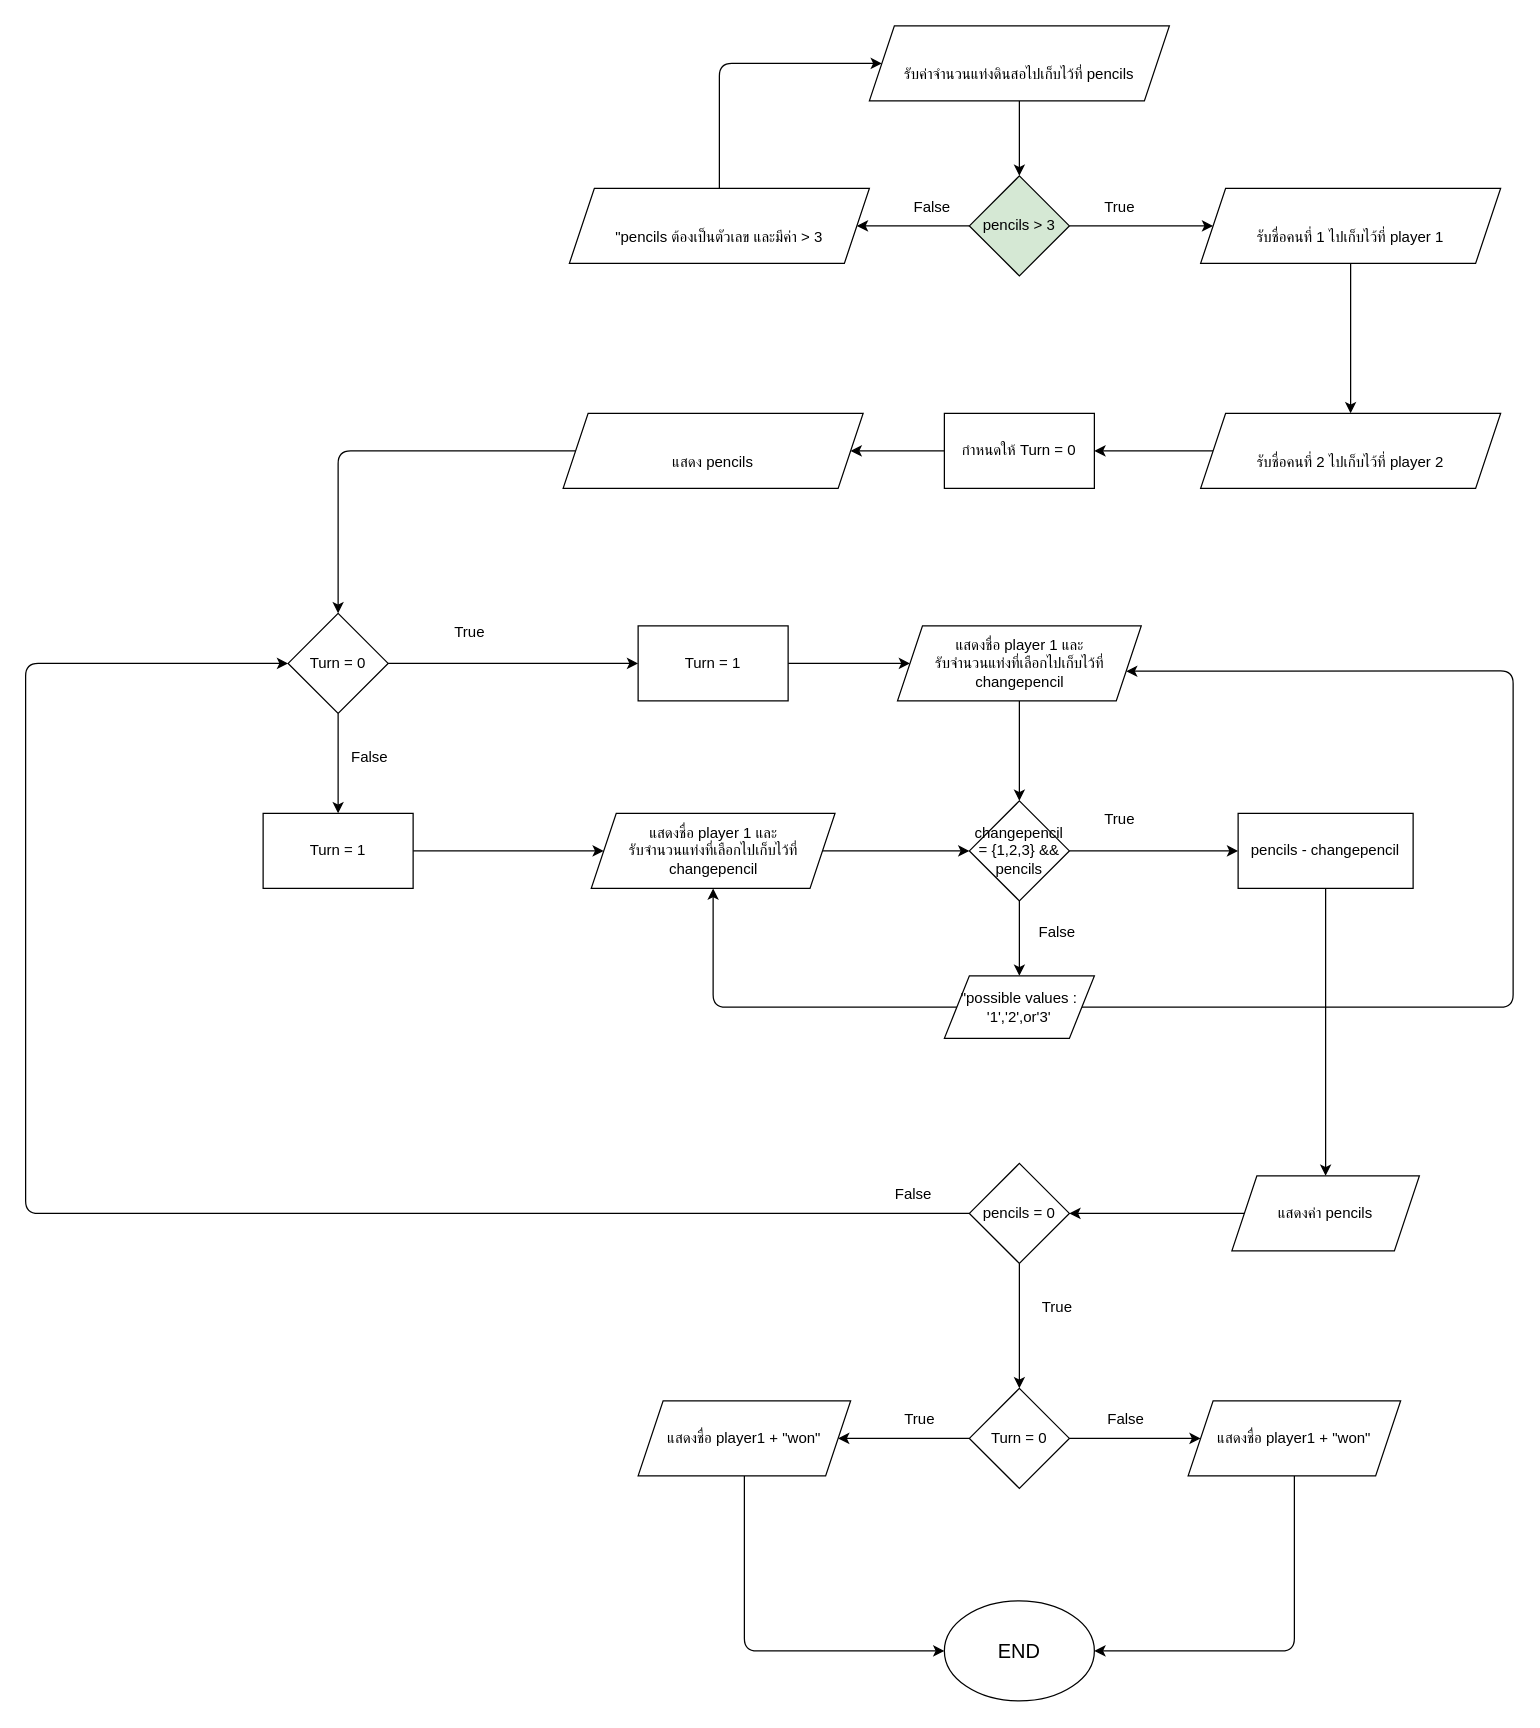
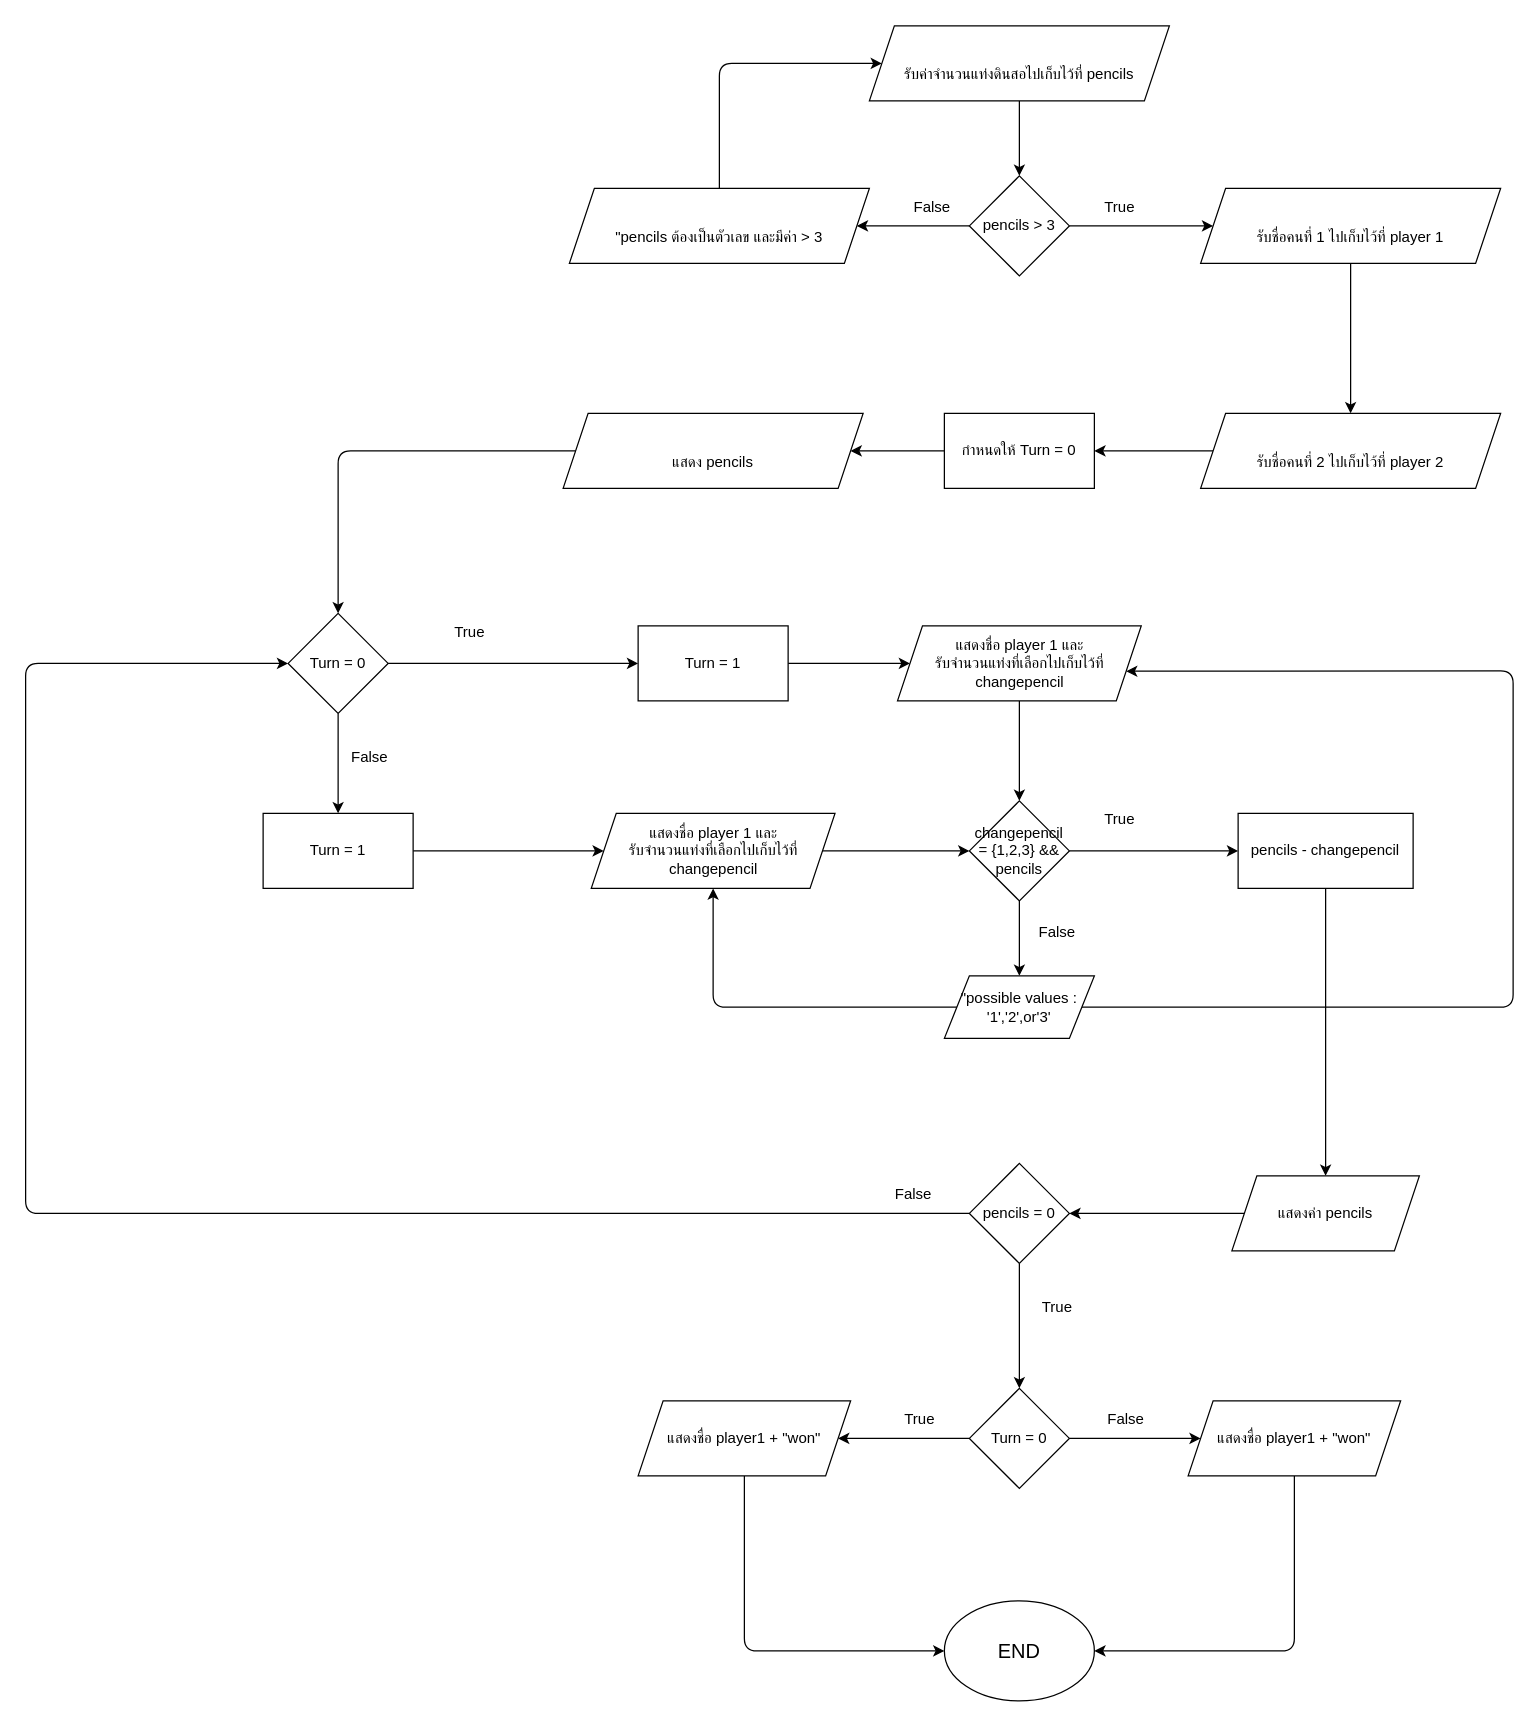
(1019, 226) -> (1019, 226)
